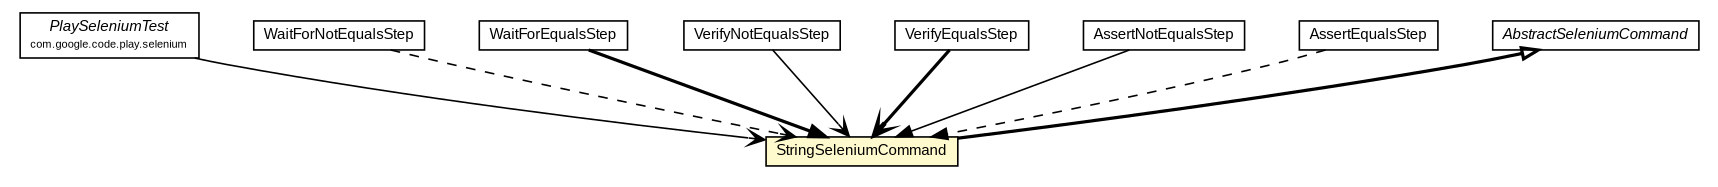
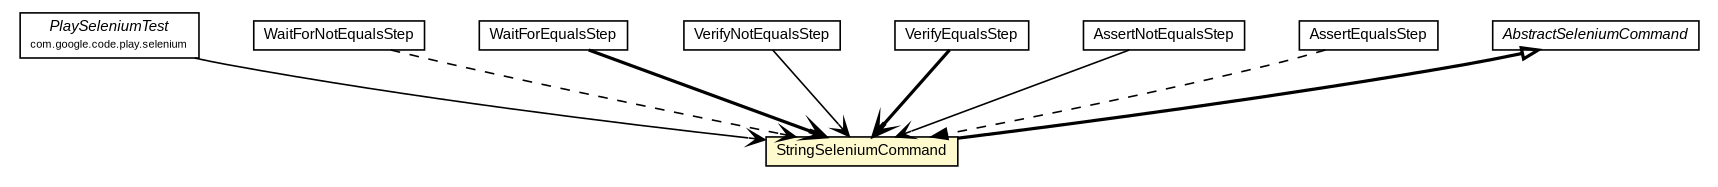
(699, 91) -> (699, 91)
(1020, 91) -> (1020, 91)
